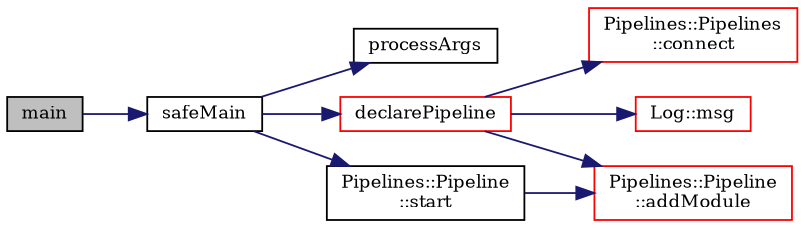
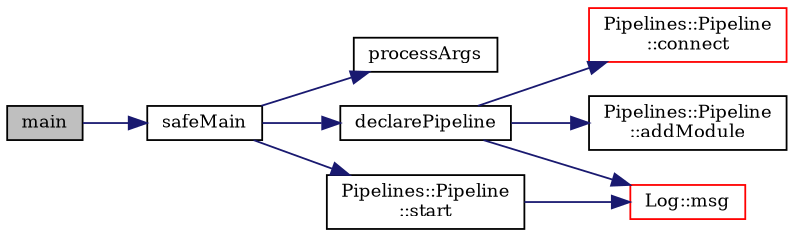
(693, 35) -> (688, 35)
(426, 114) -> (426, 123)
(550, 193) -> (568, 202)
(693, 193) -> (688, 123)
